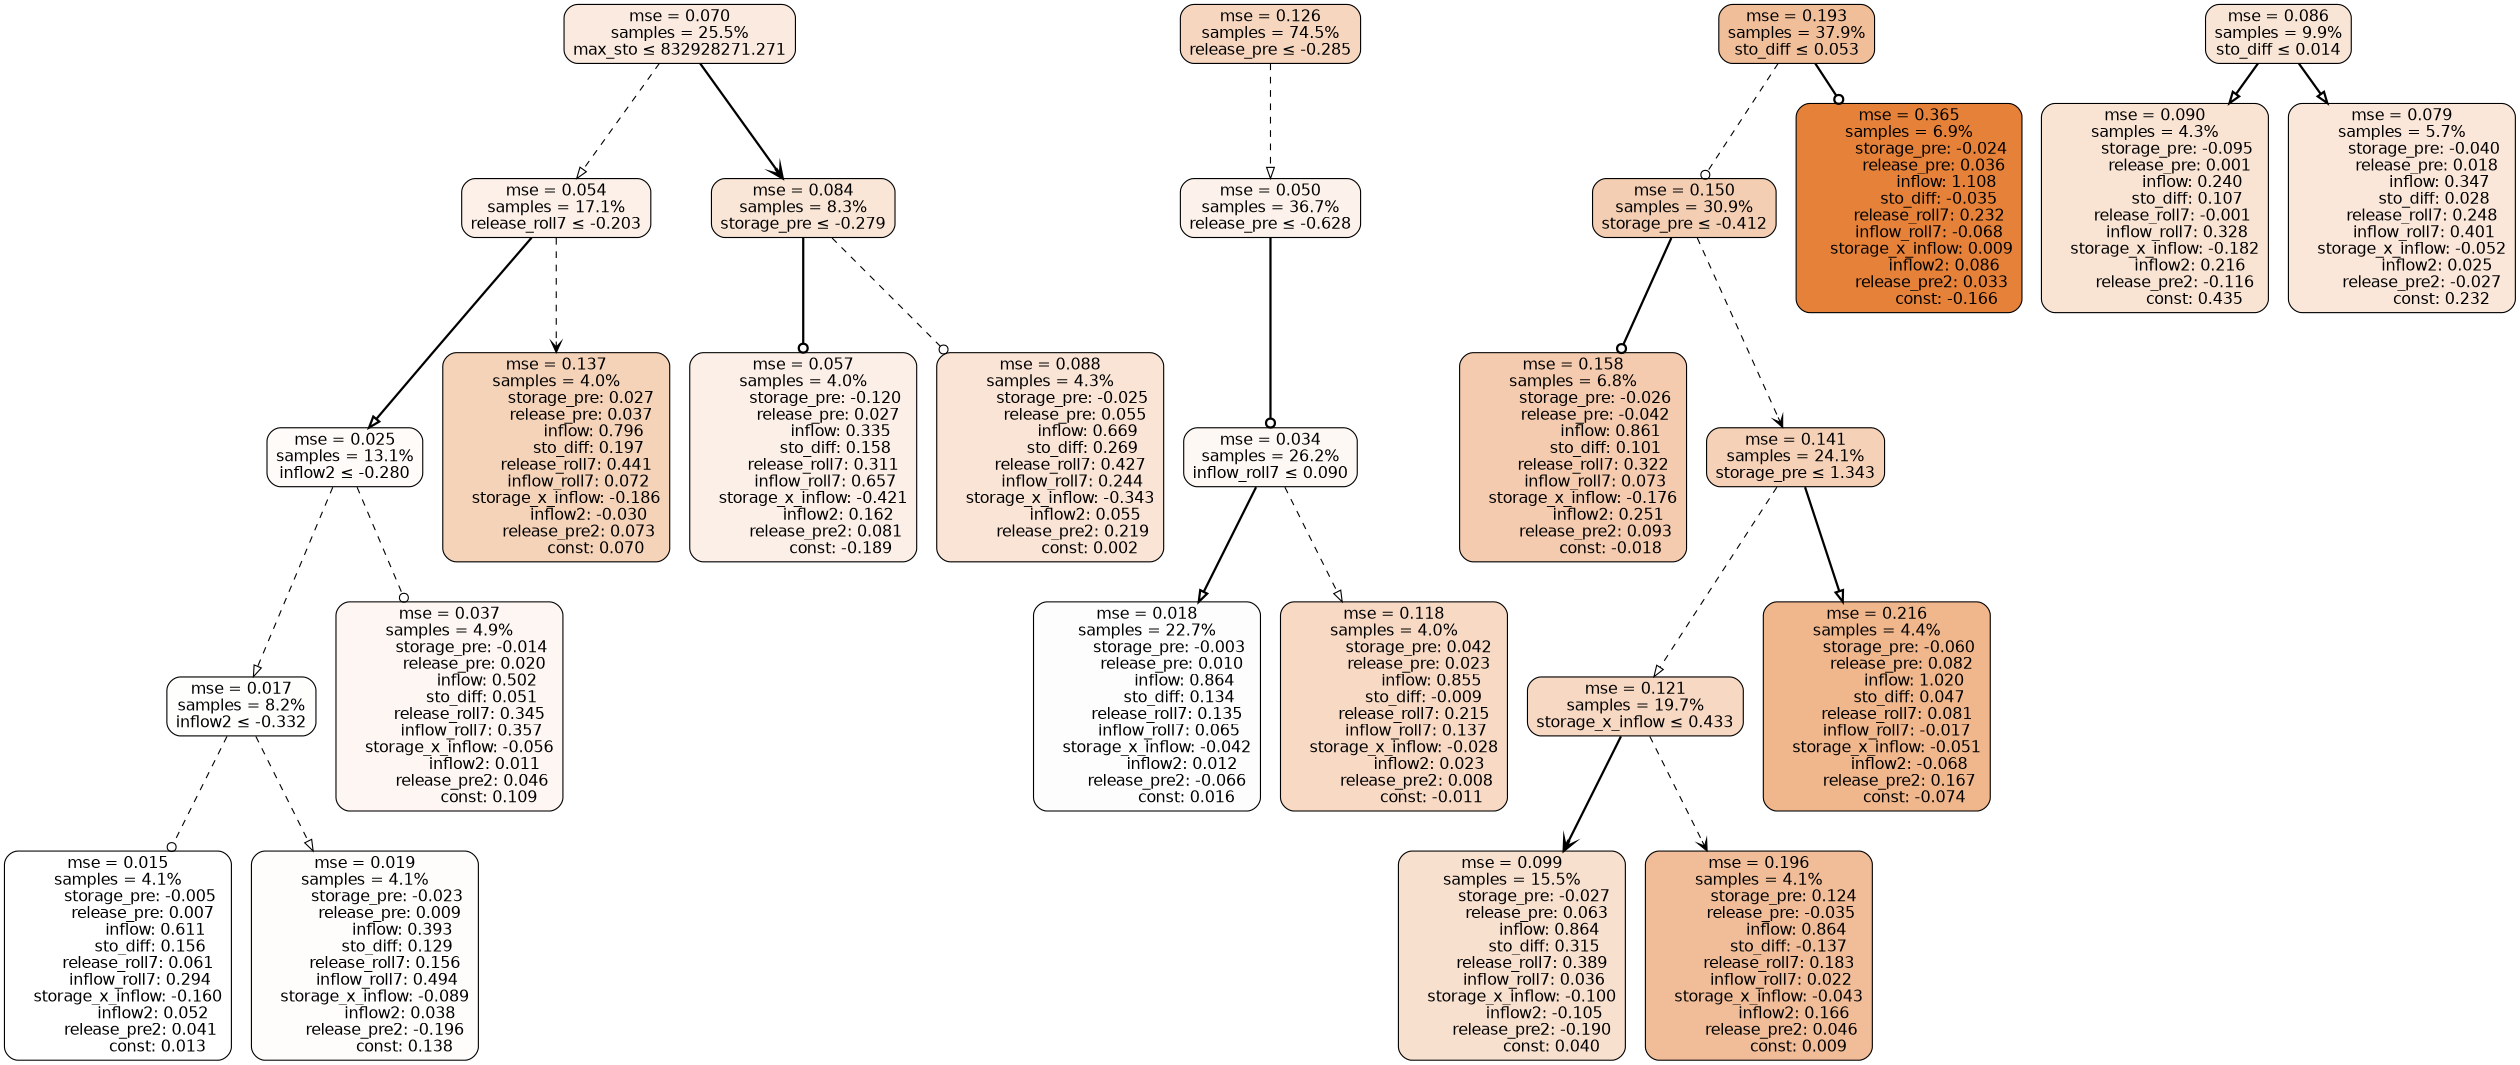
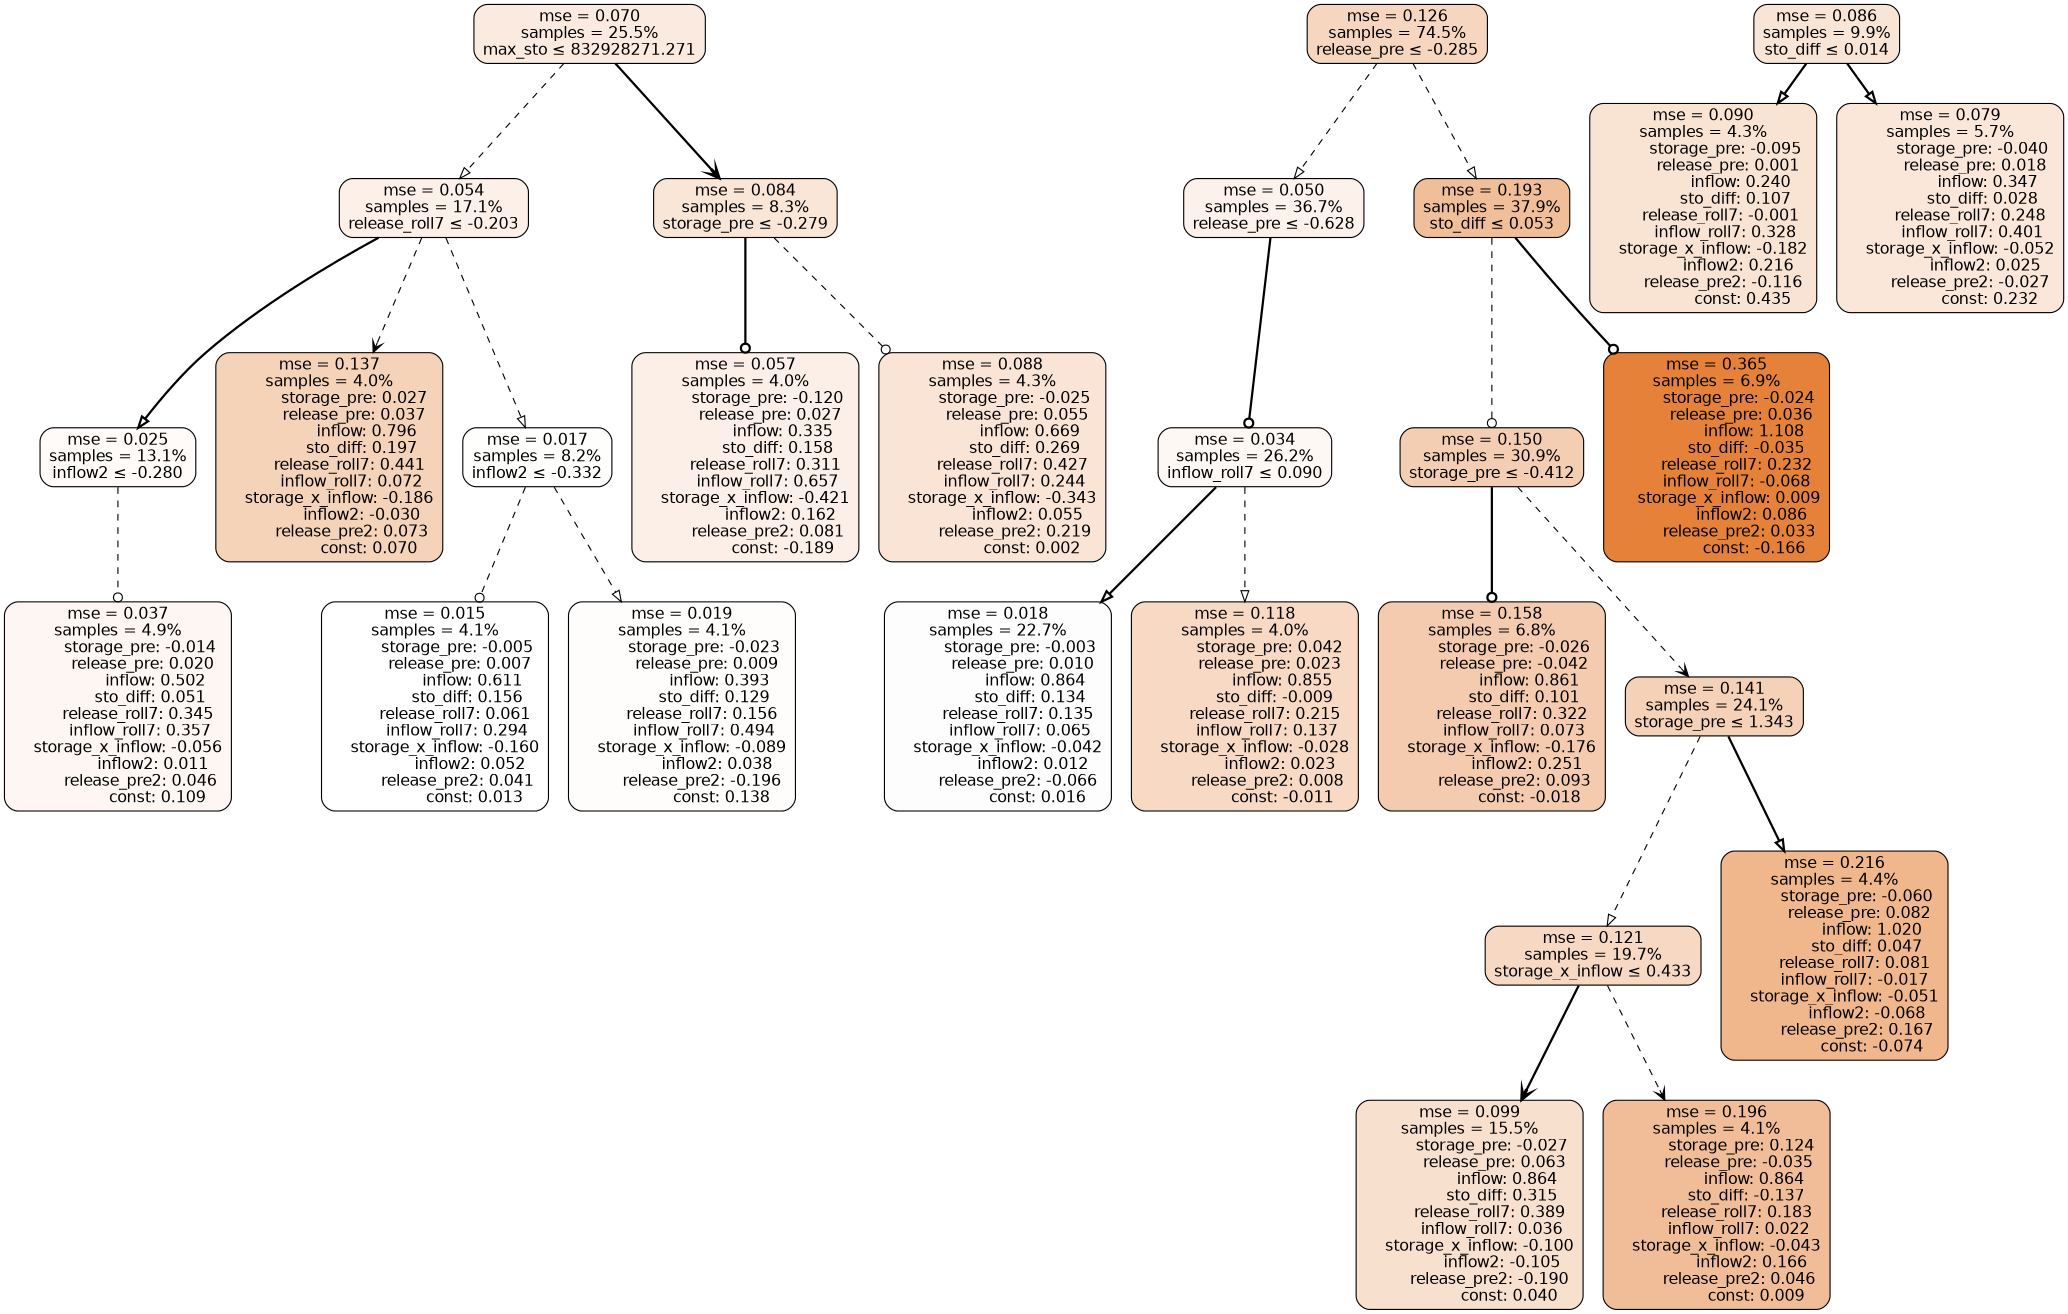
none -> (1442, 116)
(295, 577) -> (483, 328)
